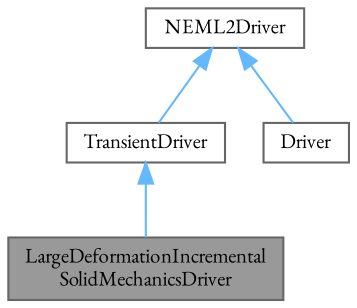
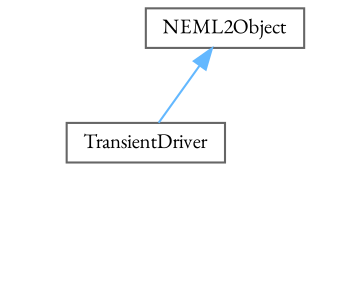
(225, 28) -> (225, 28)
(306, 143) -> none
(146, 269) -> none
